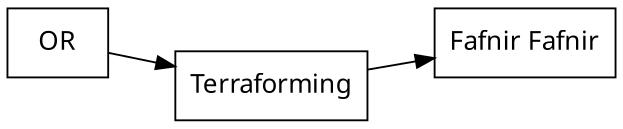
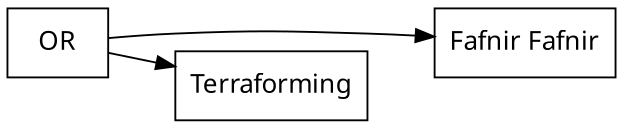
(392, 65) -> (262, 31)
